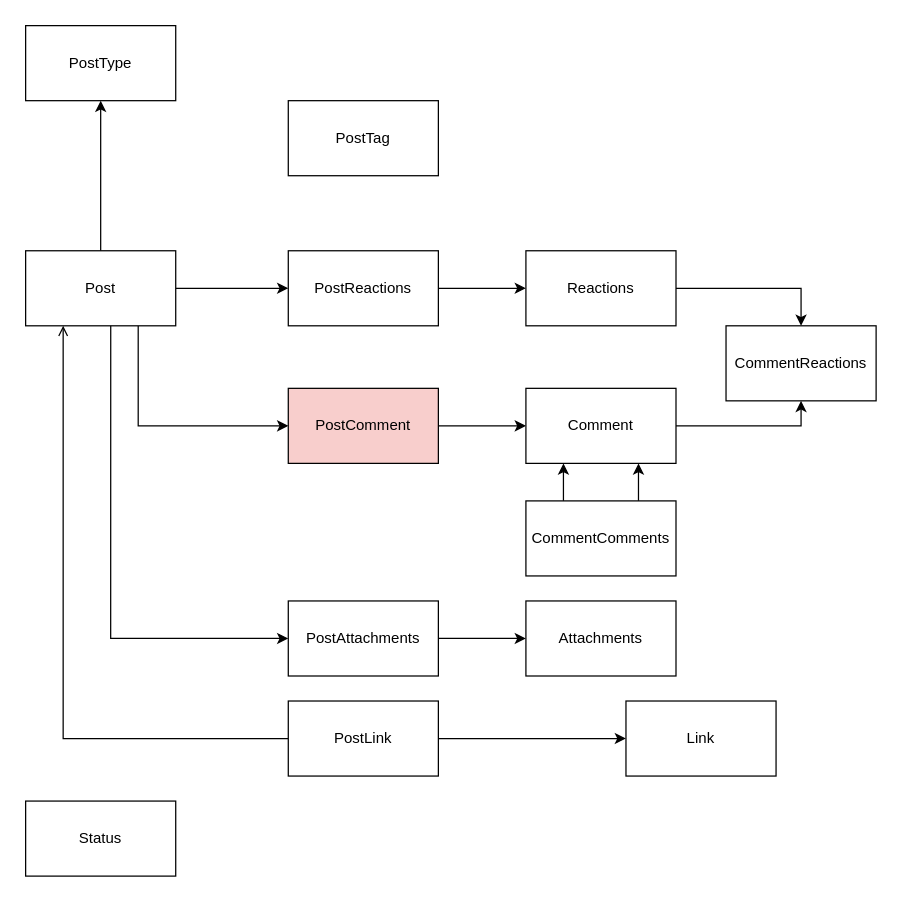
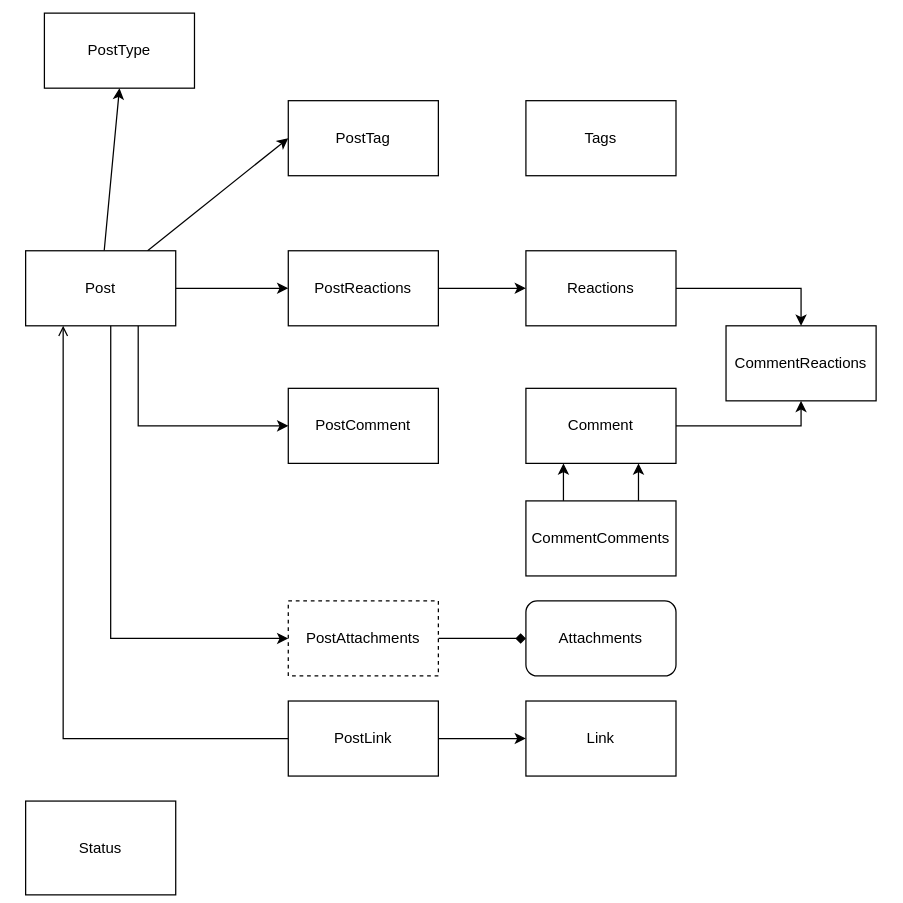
(101, 63) -> (119, 51)
none -> (601, 138)
none -> (215, 197)
(363, 426) -> (363, 426)
(477, 426) -> none
(363, 638) -> (363, 638)
(516, 638) -> (515, 638)
(601, 638) -> (601, 638)
(701, 738) -> (601, 738)
(101, 838) -> (101, 848)
